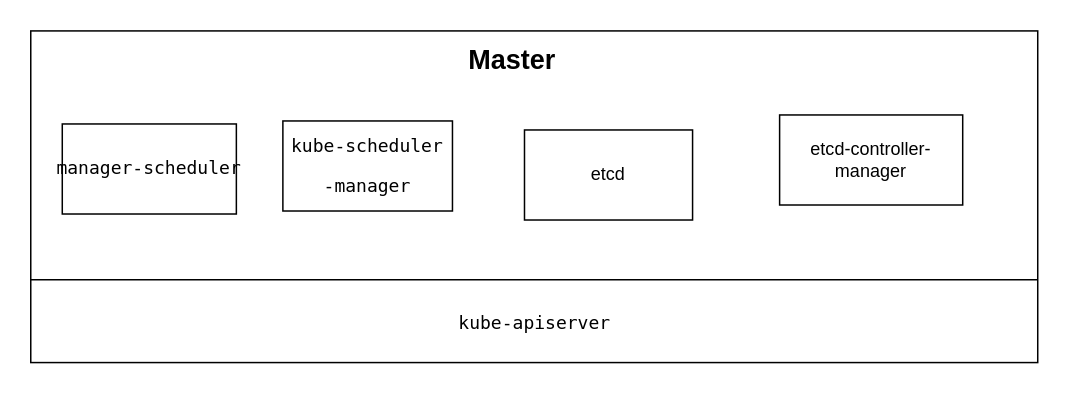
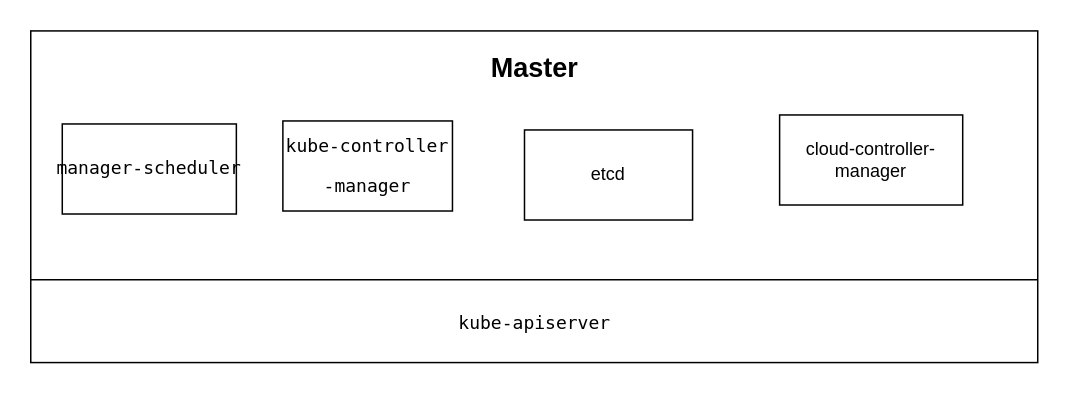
(512, 61) -> (534, 68)
(871, 160) -> (871, 160)
(368, 166) -> (368, 166)
